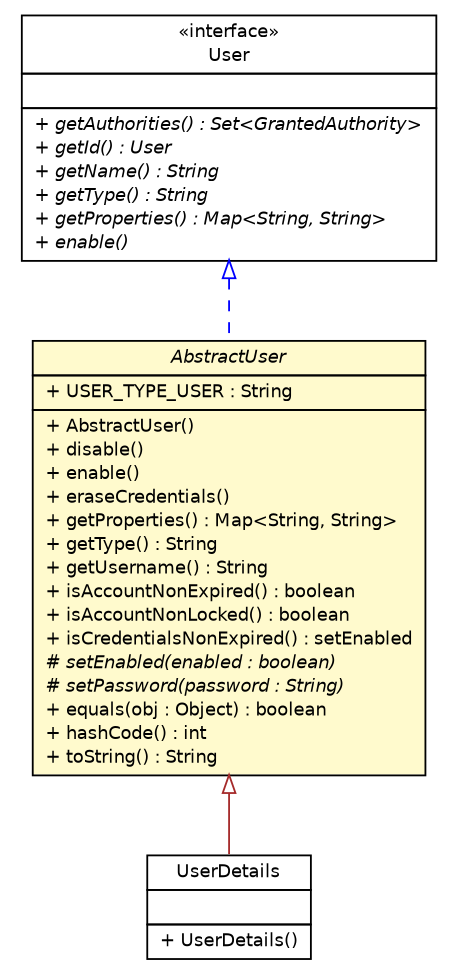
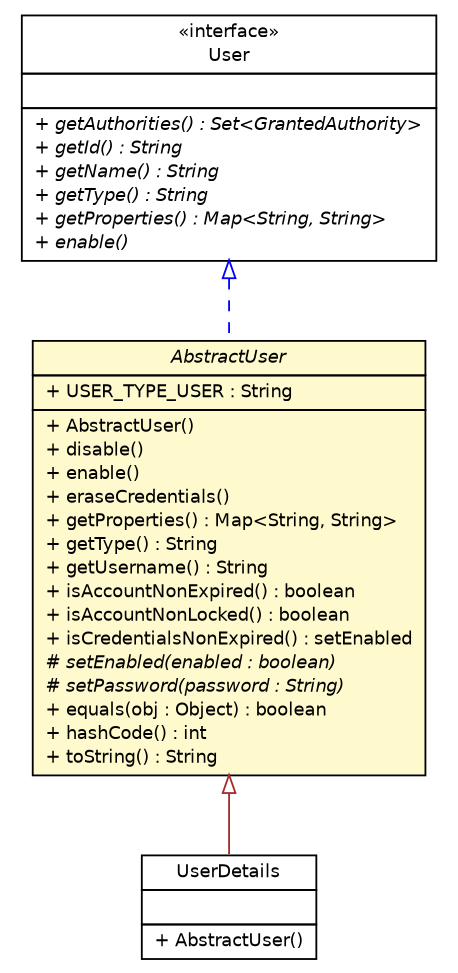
(104, 148) -> (109, 148)
(229, 941) -> (229, 941)
